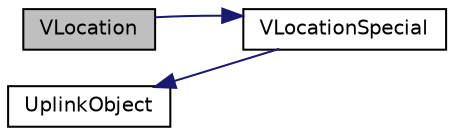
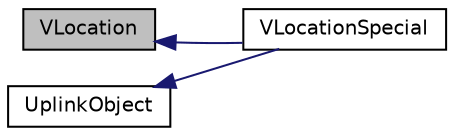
(188, 16) -> (209, 43)
